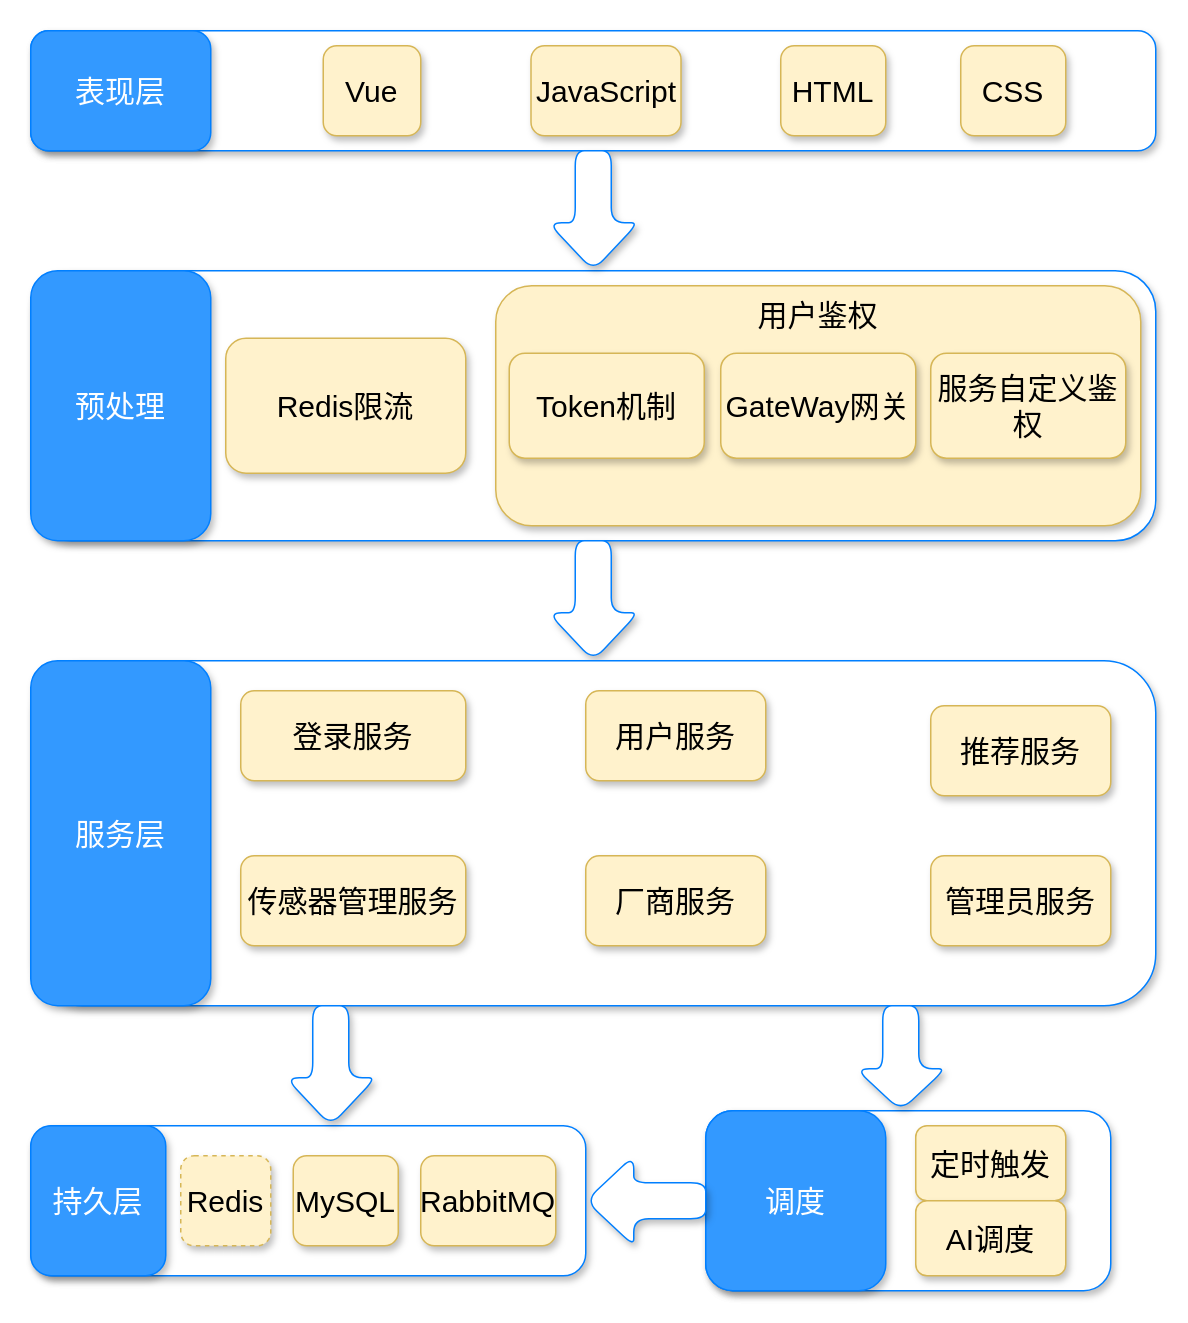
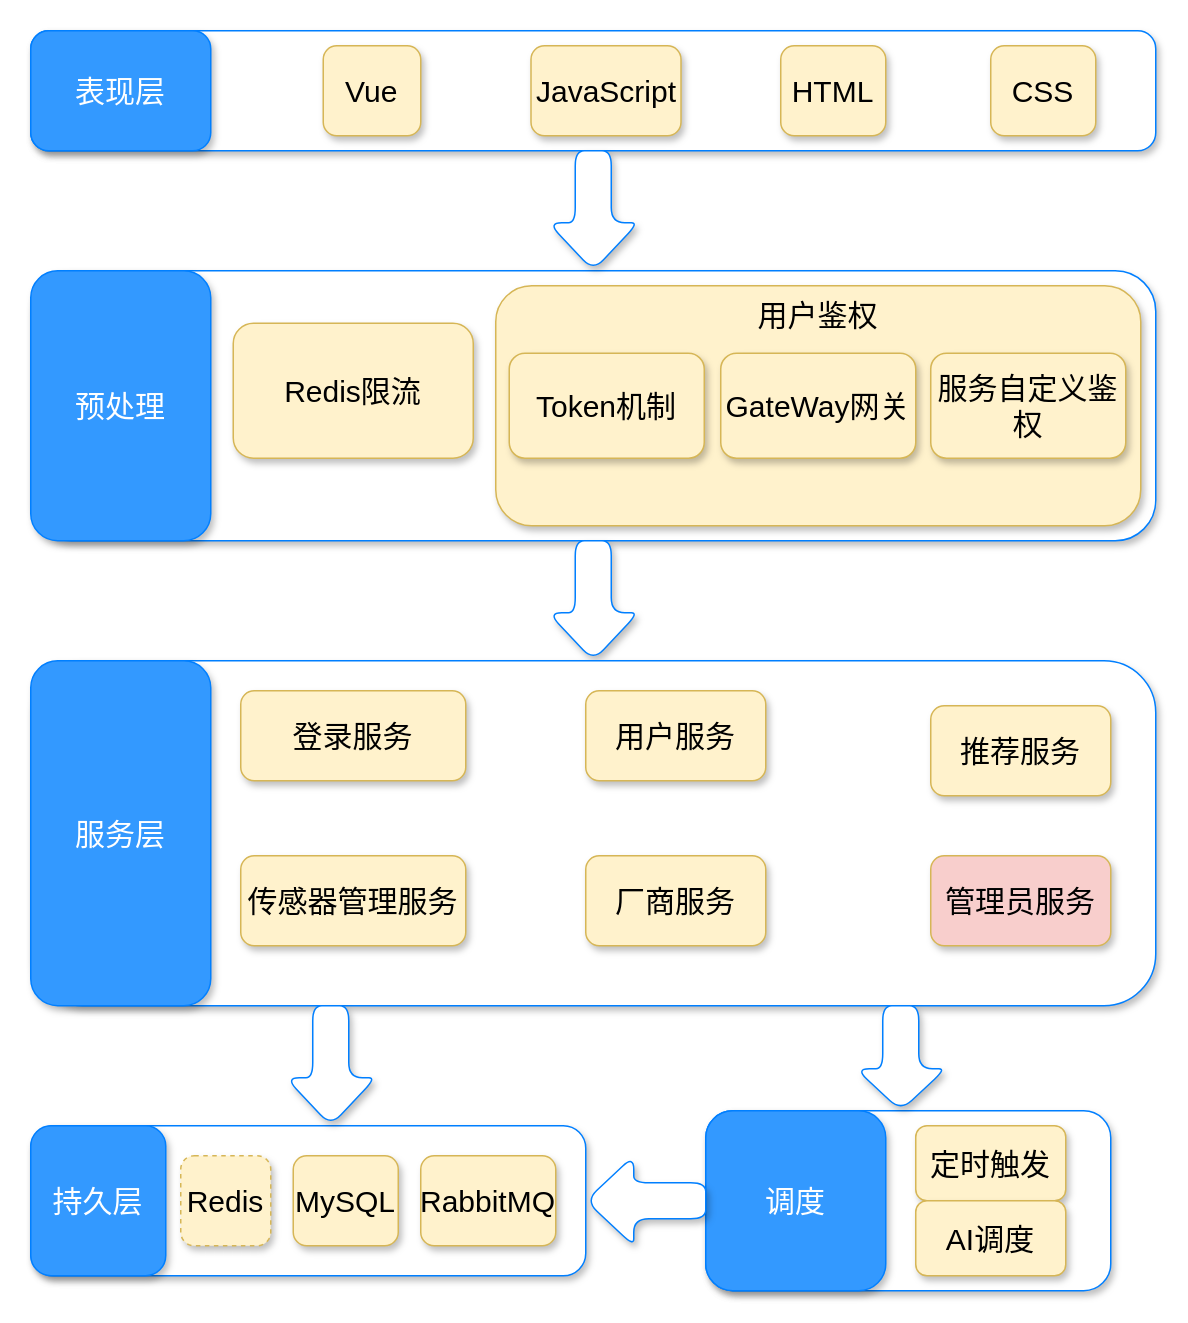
(1013, 91) -> (1043, 91)
(346, 406) -> (353, 391)
(1021, 901) -> (1021, 901)
